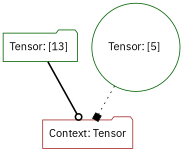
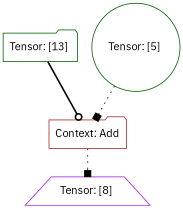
(88, 134) -> (88, 134)
none -> (88, 191)
